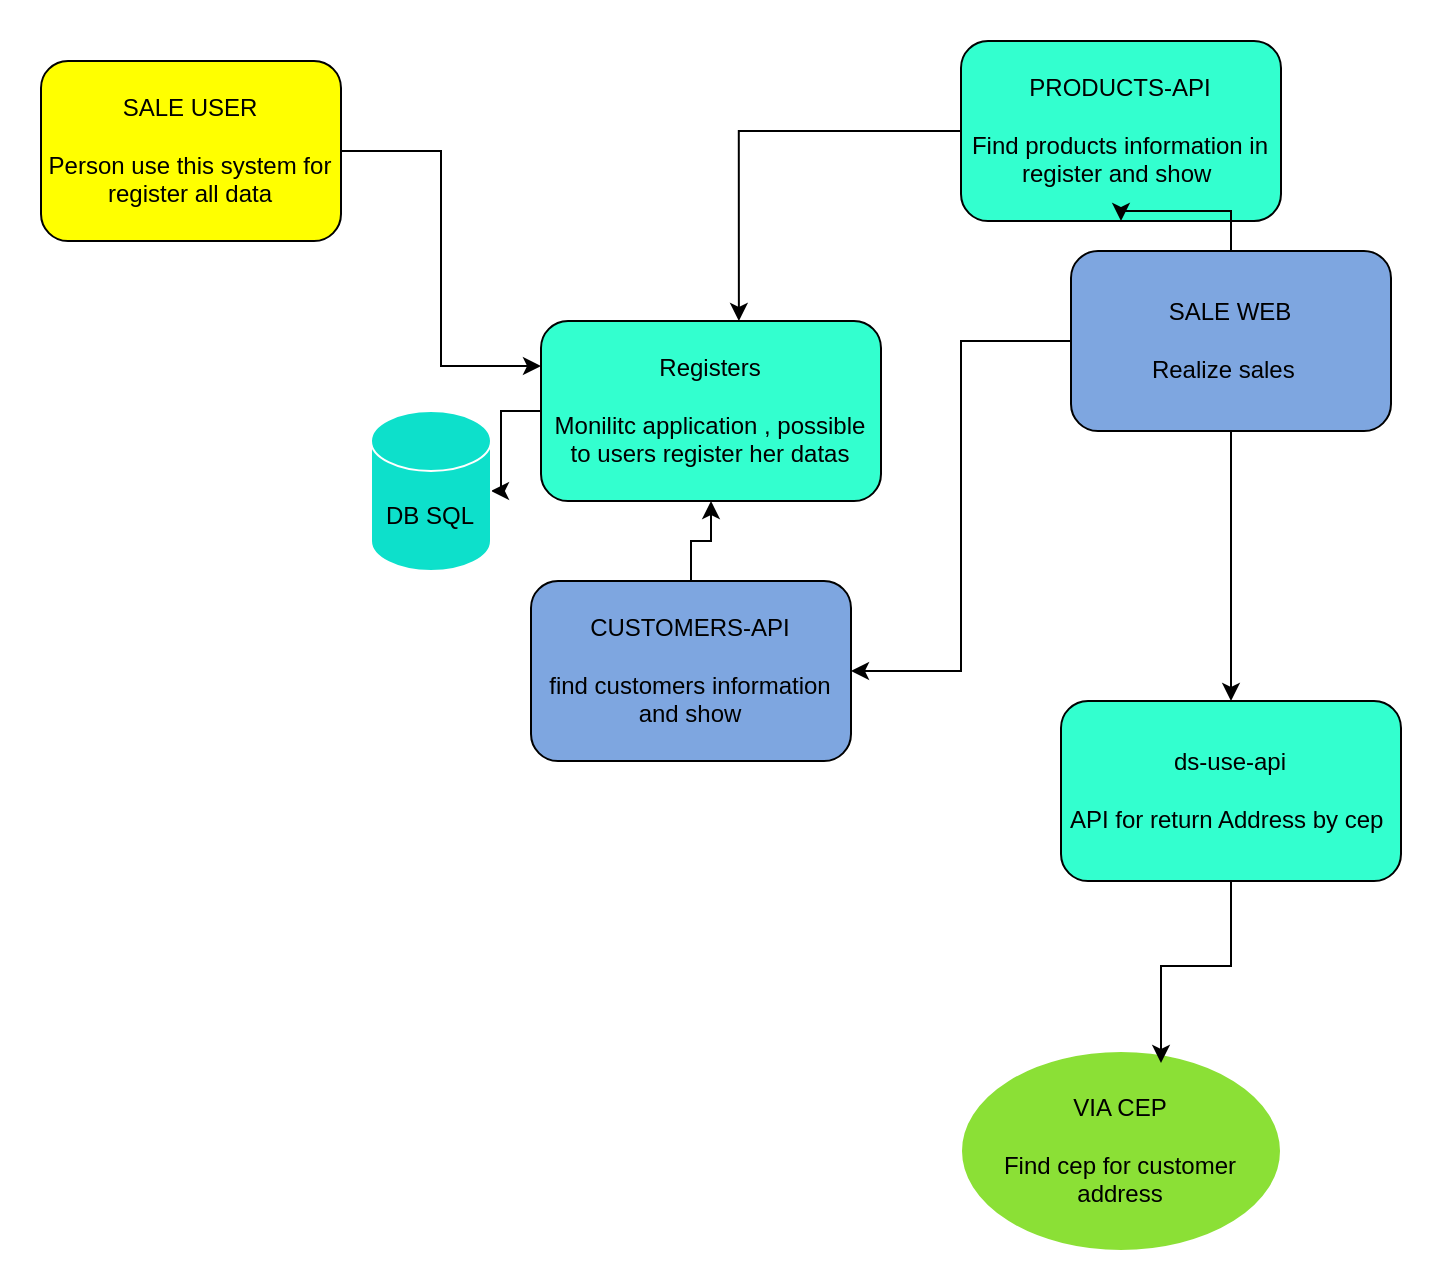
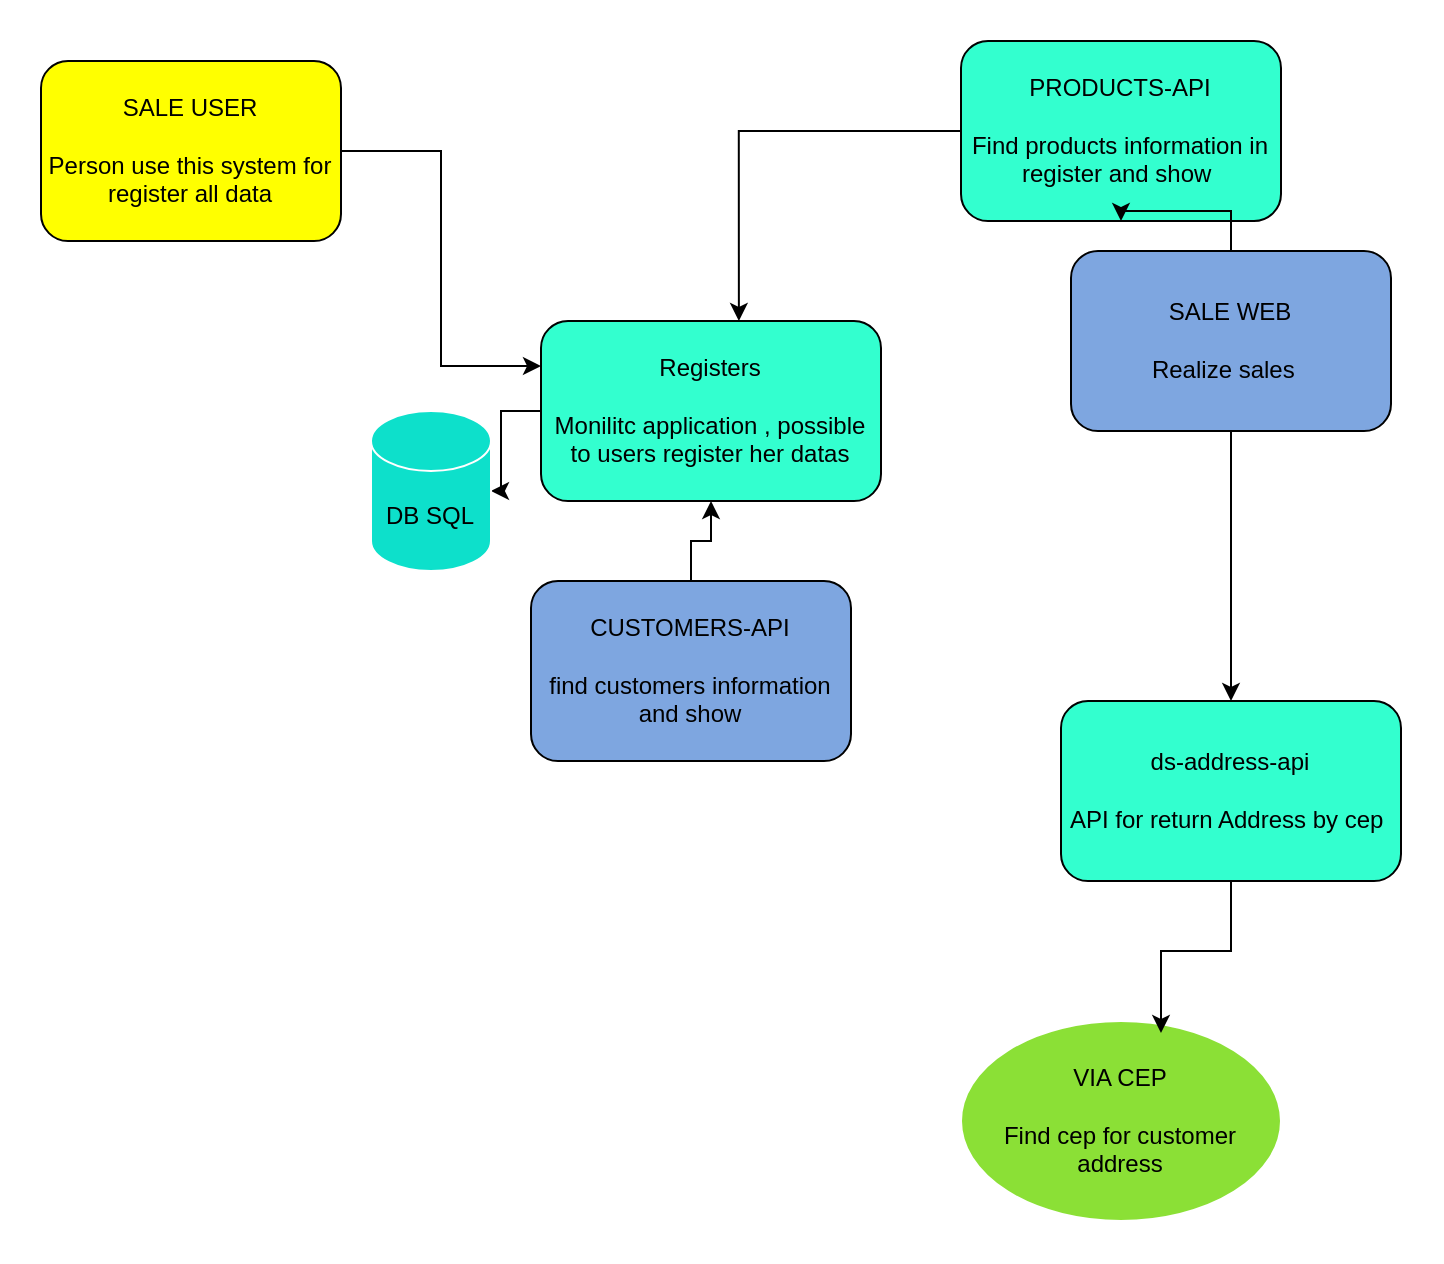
(961, 499) -> none
(1231, 791) -> (1231, 791)
(1121, 1151) -> (1121, 1121)
